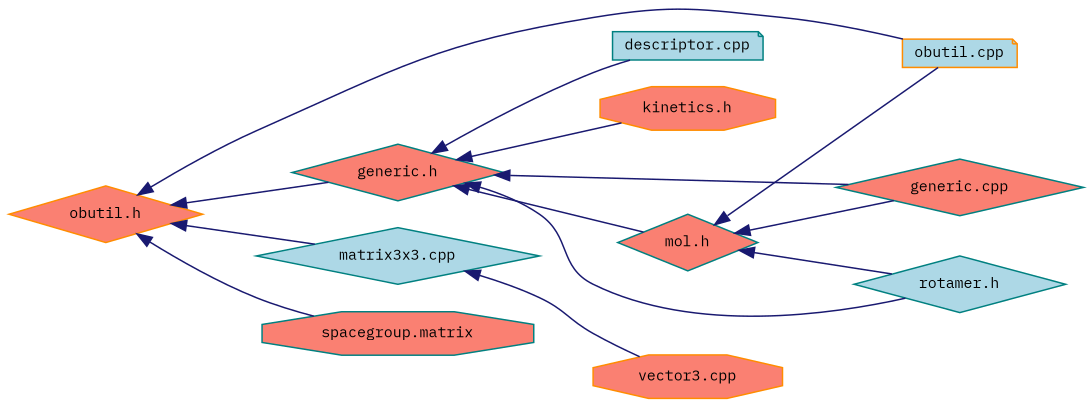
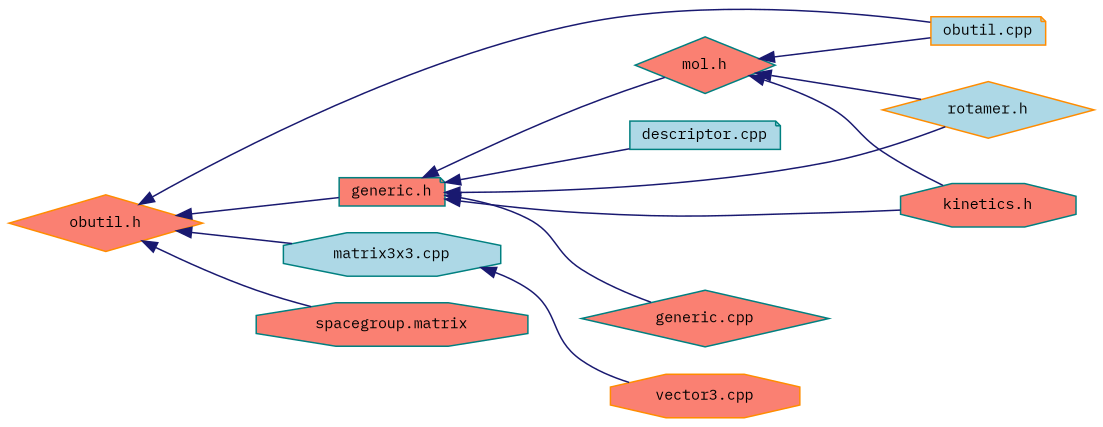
(688, 108) -> (988, 205)
(398, 173) -> (392, 192)
(822, 215) -> (856, 128)
(398, 256) -> (392, 254)
(960, 284) -> (988, 110)
